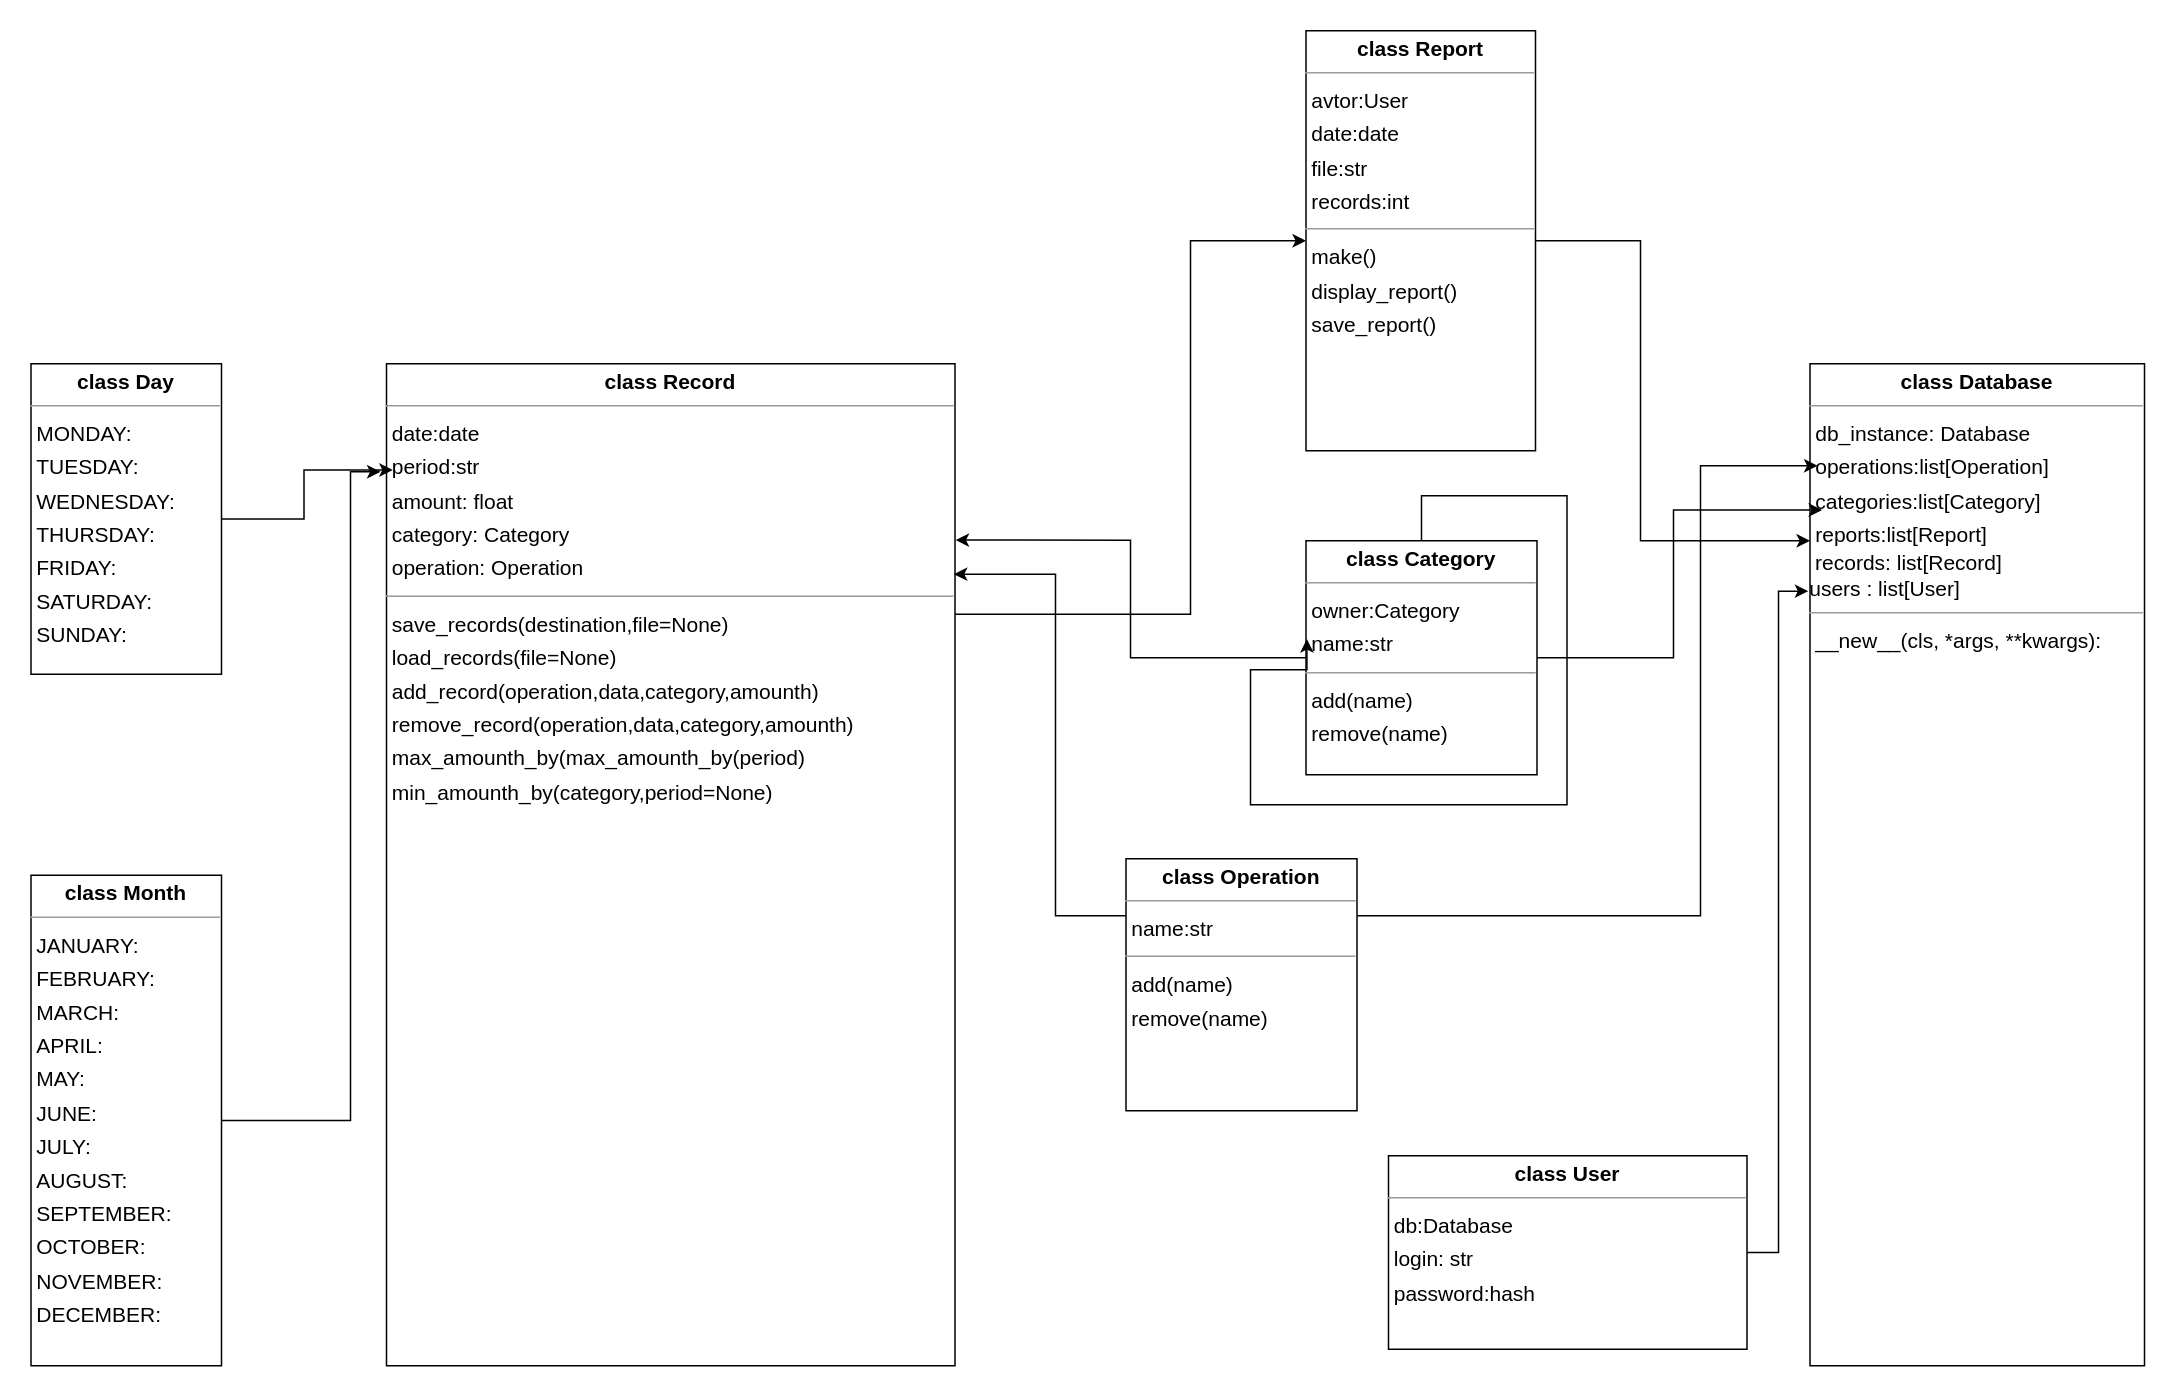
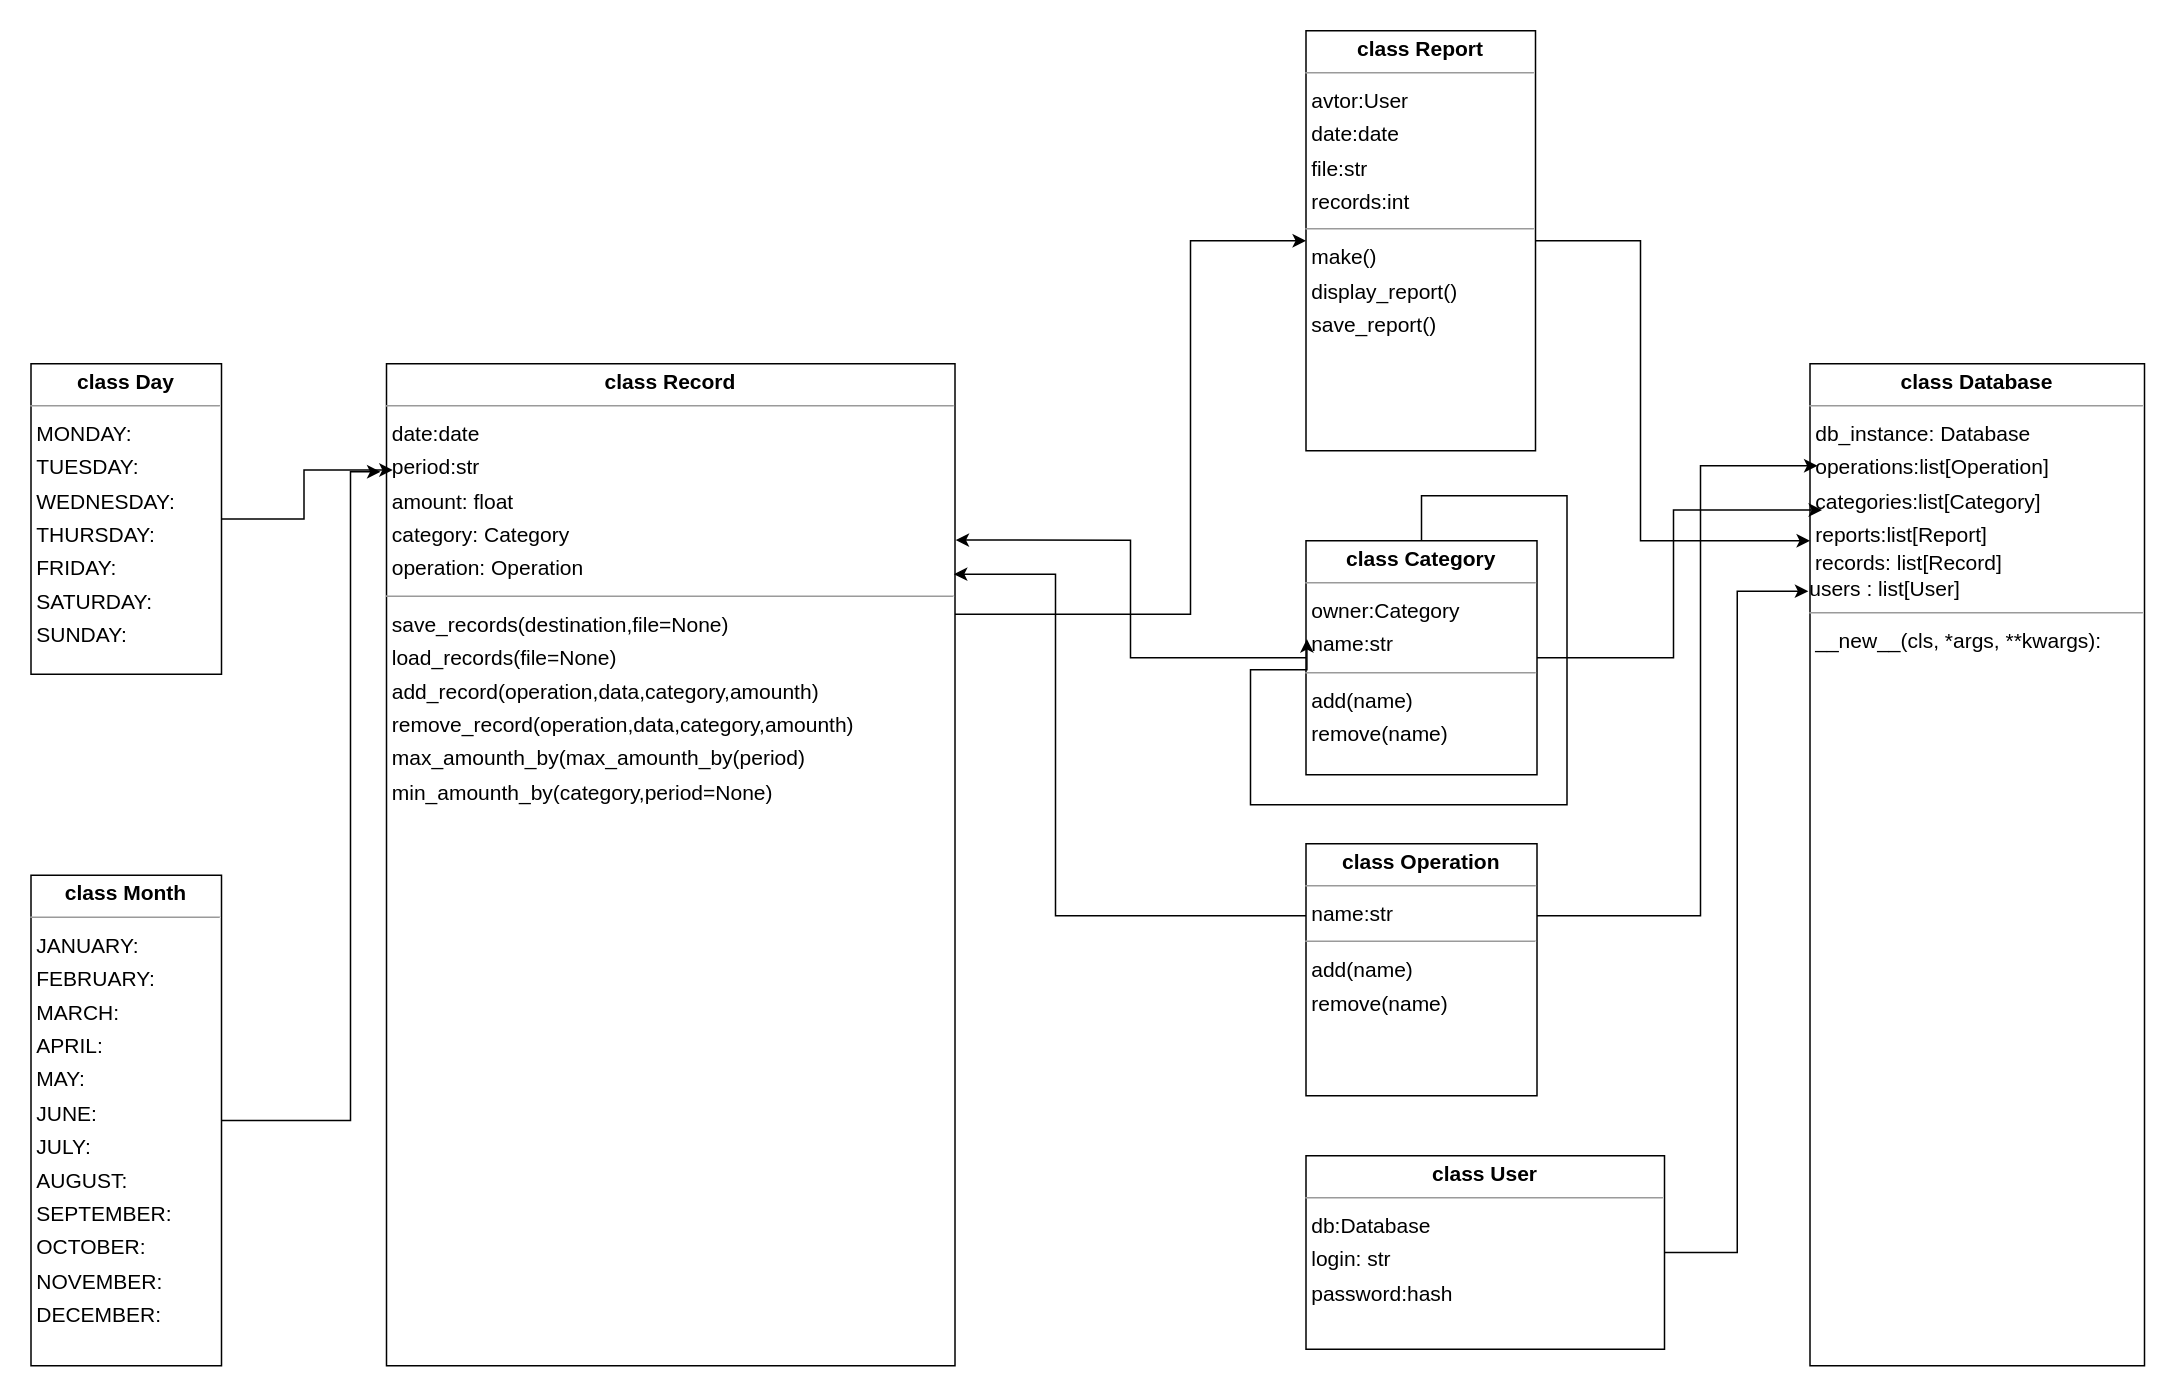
(1241, 985) -> (1421, 970)
(1568, 1253) -> (1485, 1253)
